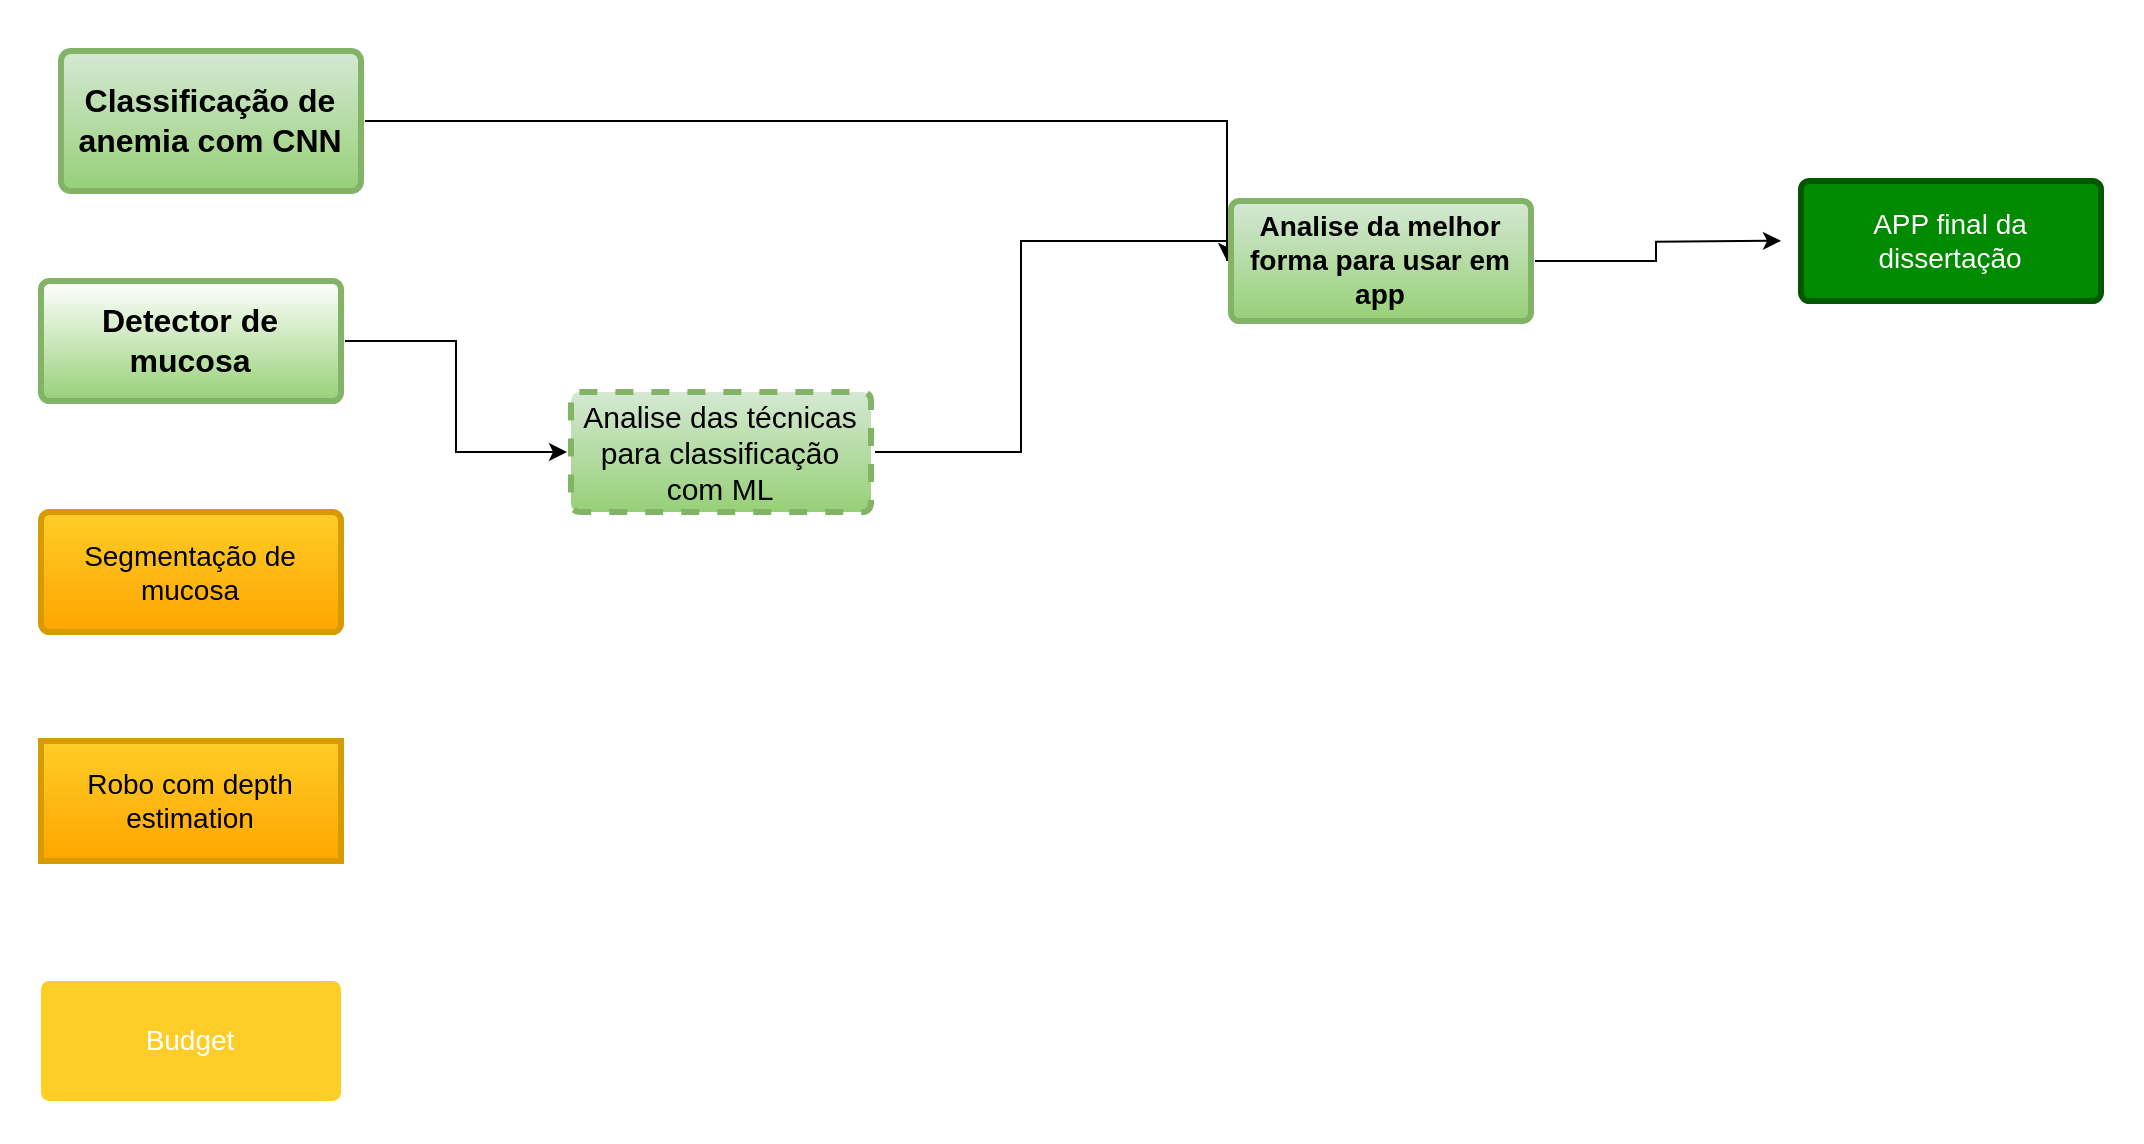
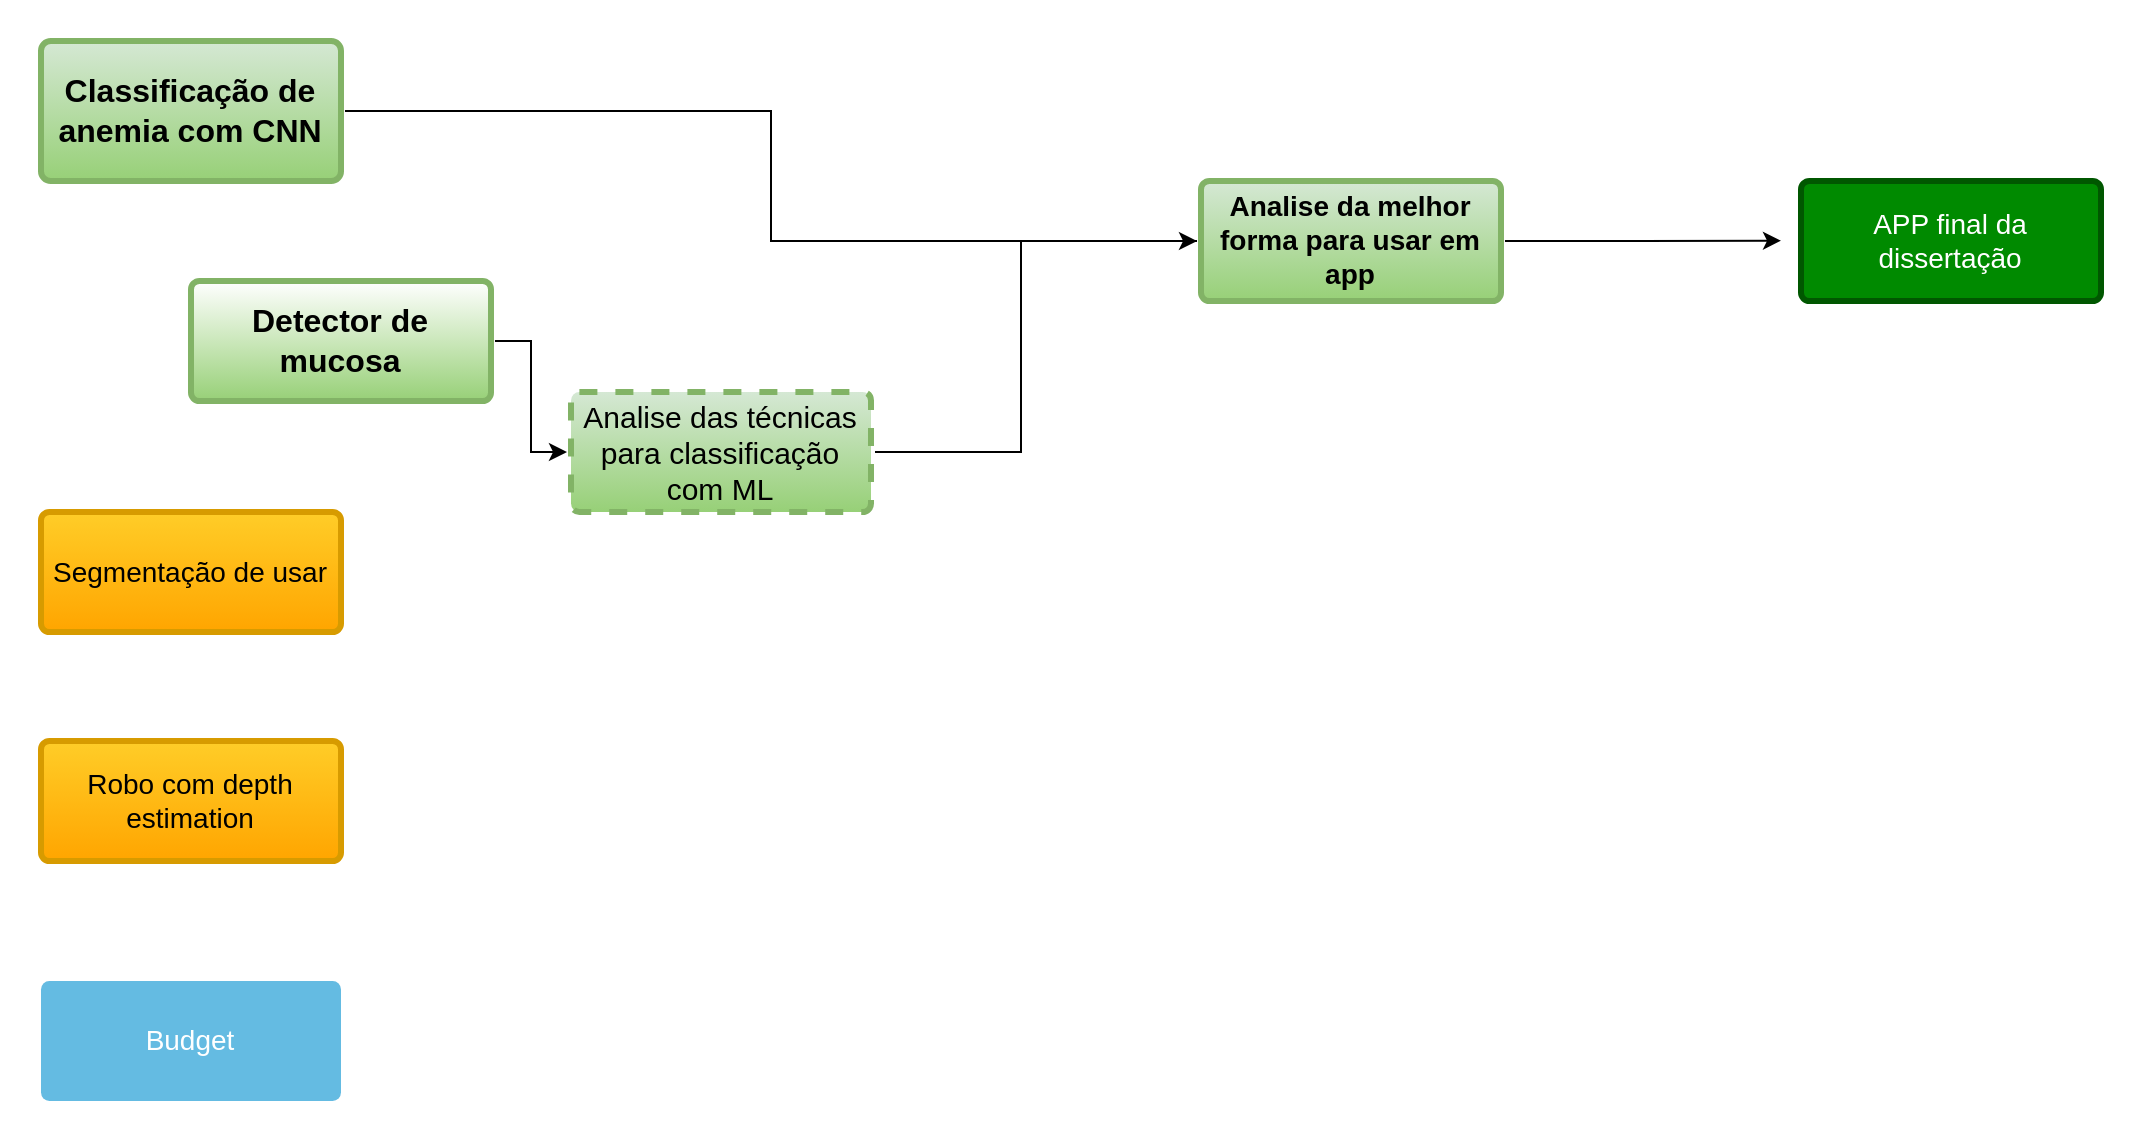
(211, 121) -> (191, 111)
(1381, 261) -> (1351, 241)
(191, 341) -> (341, 341)
(191, 573) -> (191, 573)
(191, 801) -> (191, 801)
(191, 1041) -> (191, 1041)
